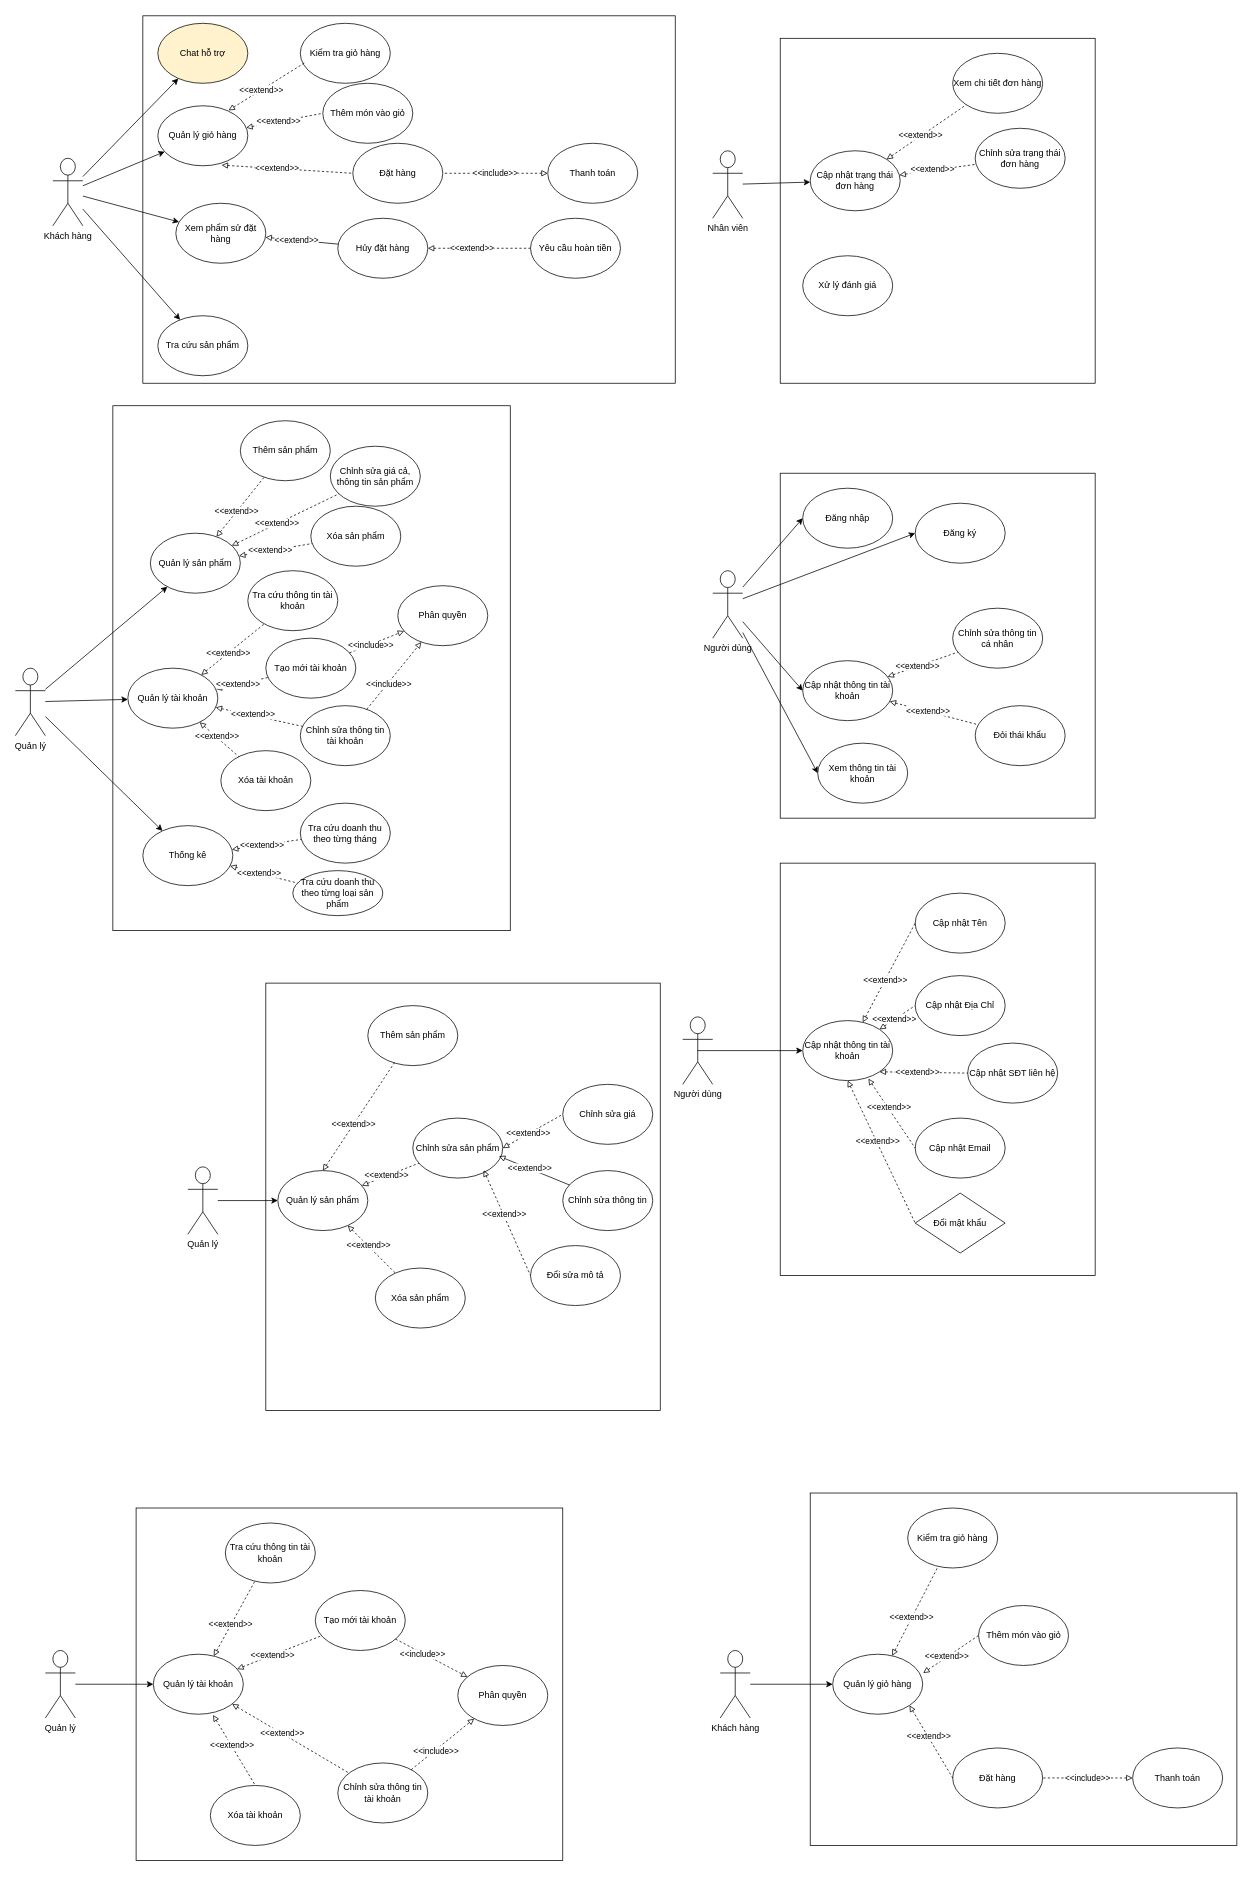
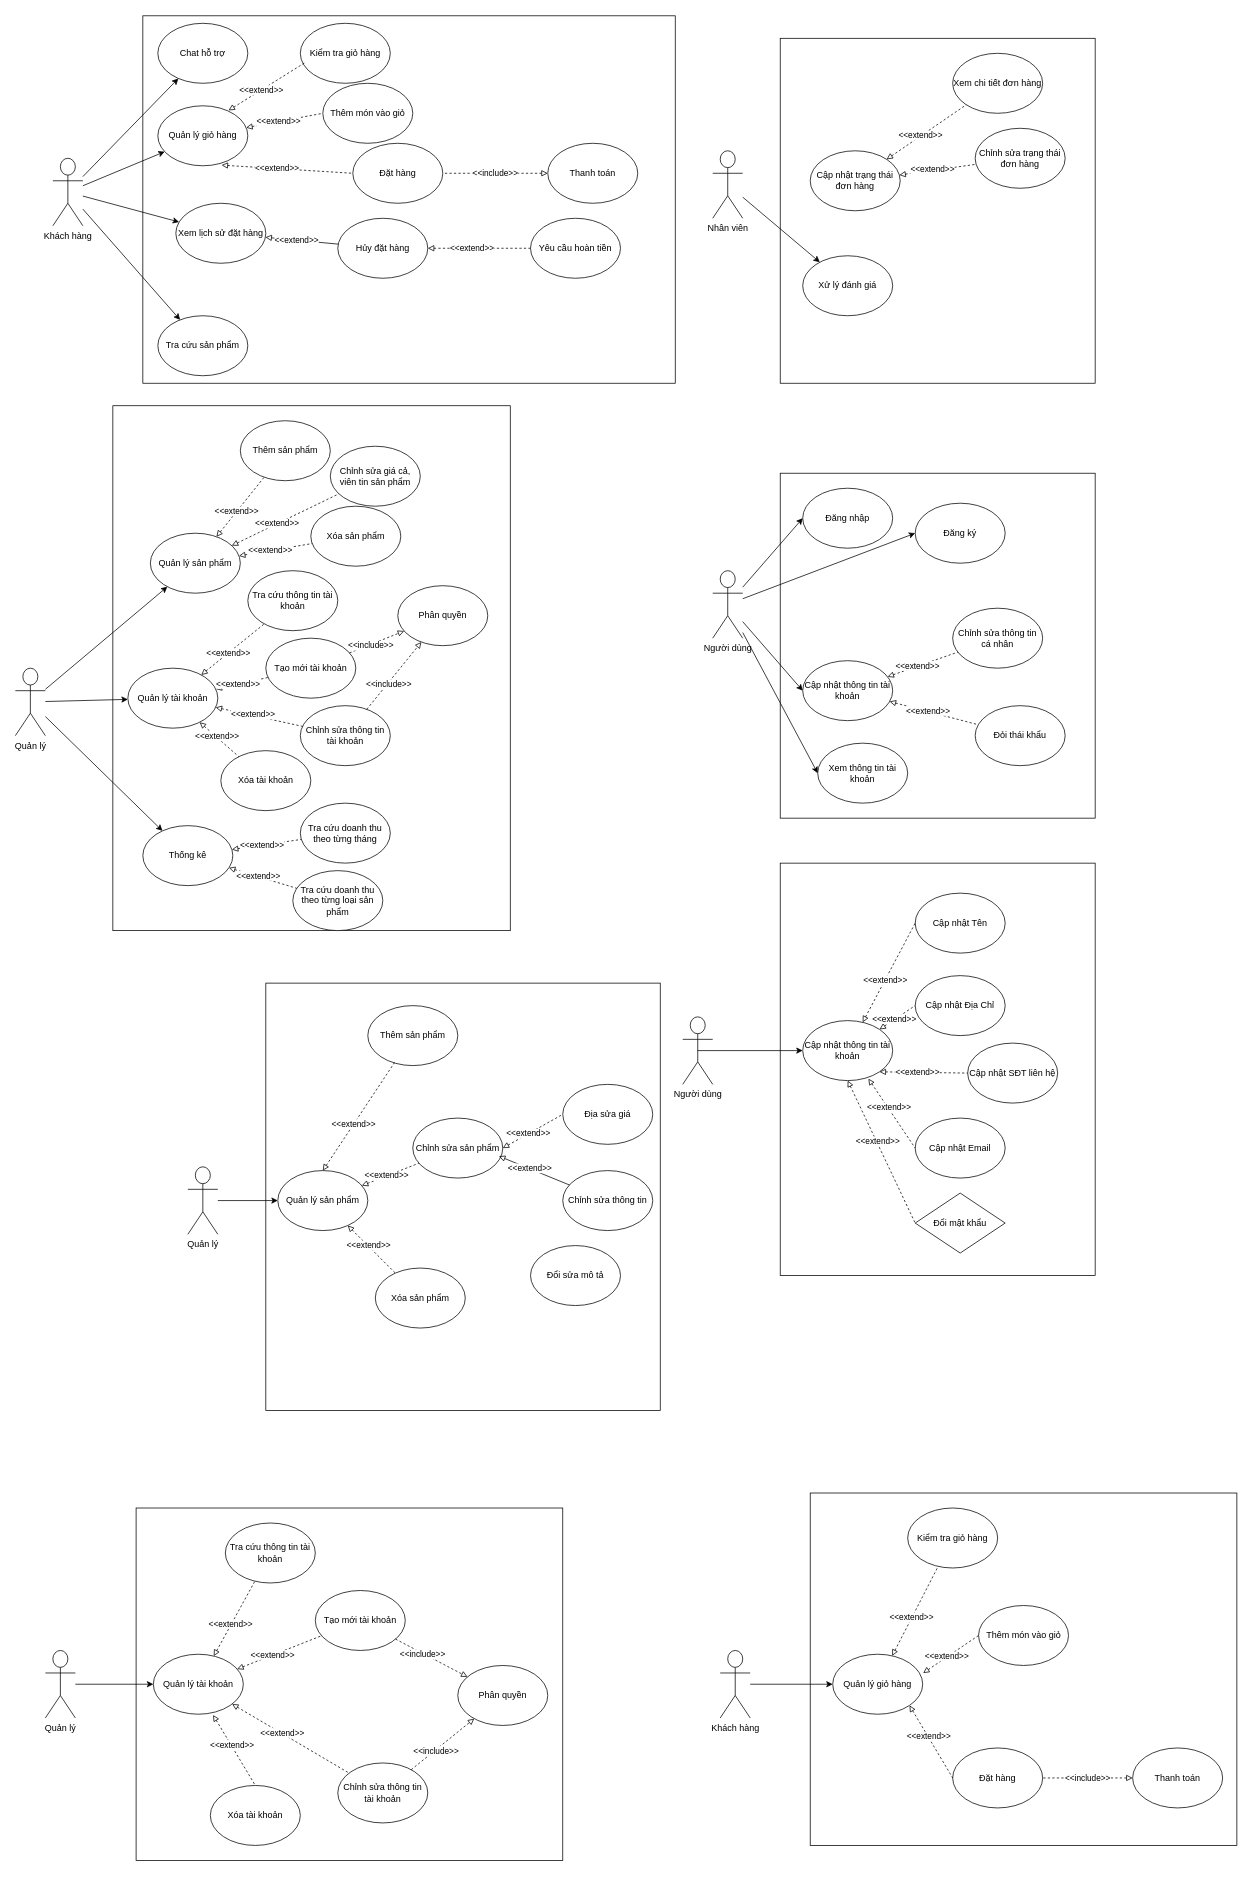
(203, 53) -> (203, 53)
(761, 183) -> (780, 228)
(221, 233) -> (221, 233)
(375, 476) -> (375, 476)
(338, 893) -> (338, 900)
(608, 1114) -> (608, 1114)
(508, 1224) -> none
